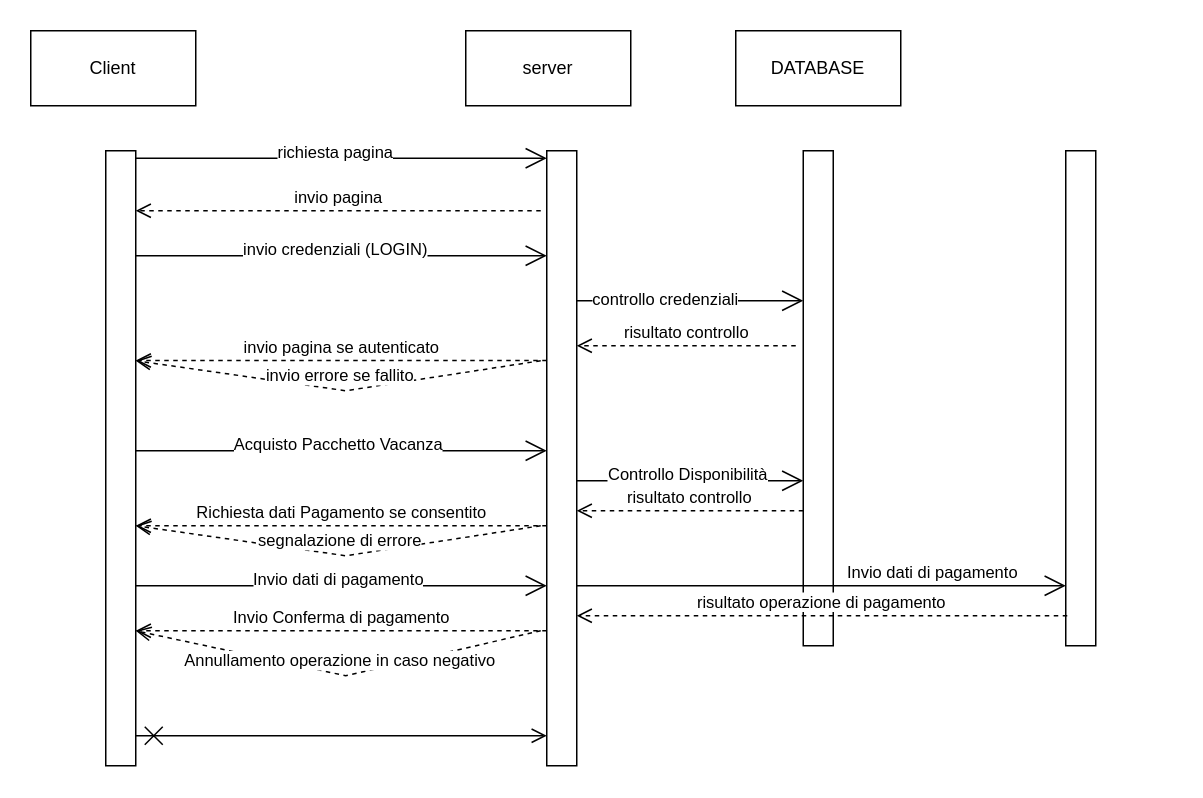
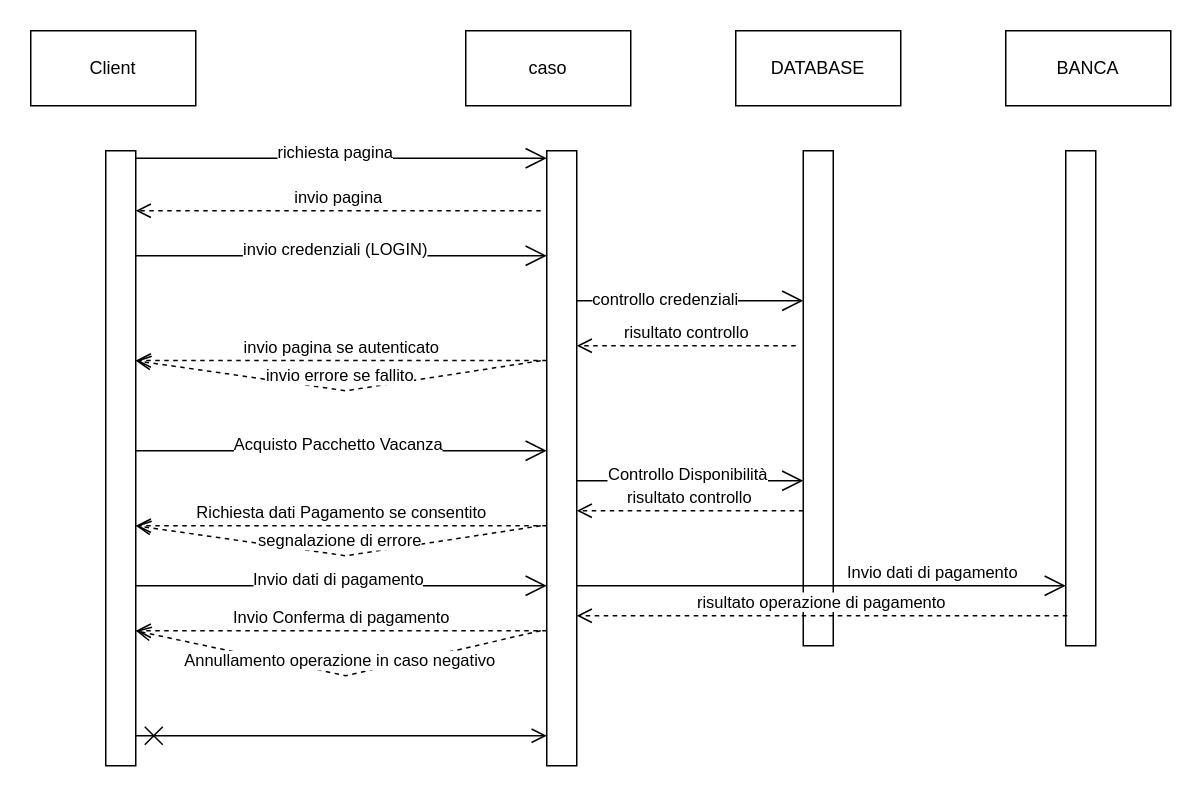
(548, 68) -> (548, 68)
none -> (1088, 68)
